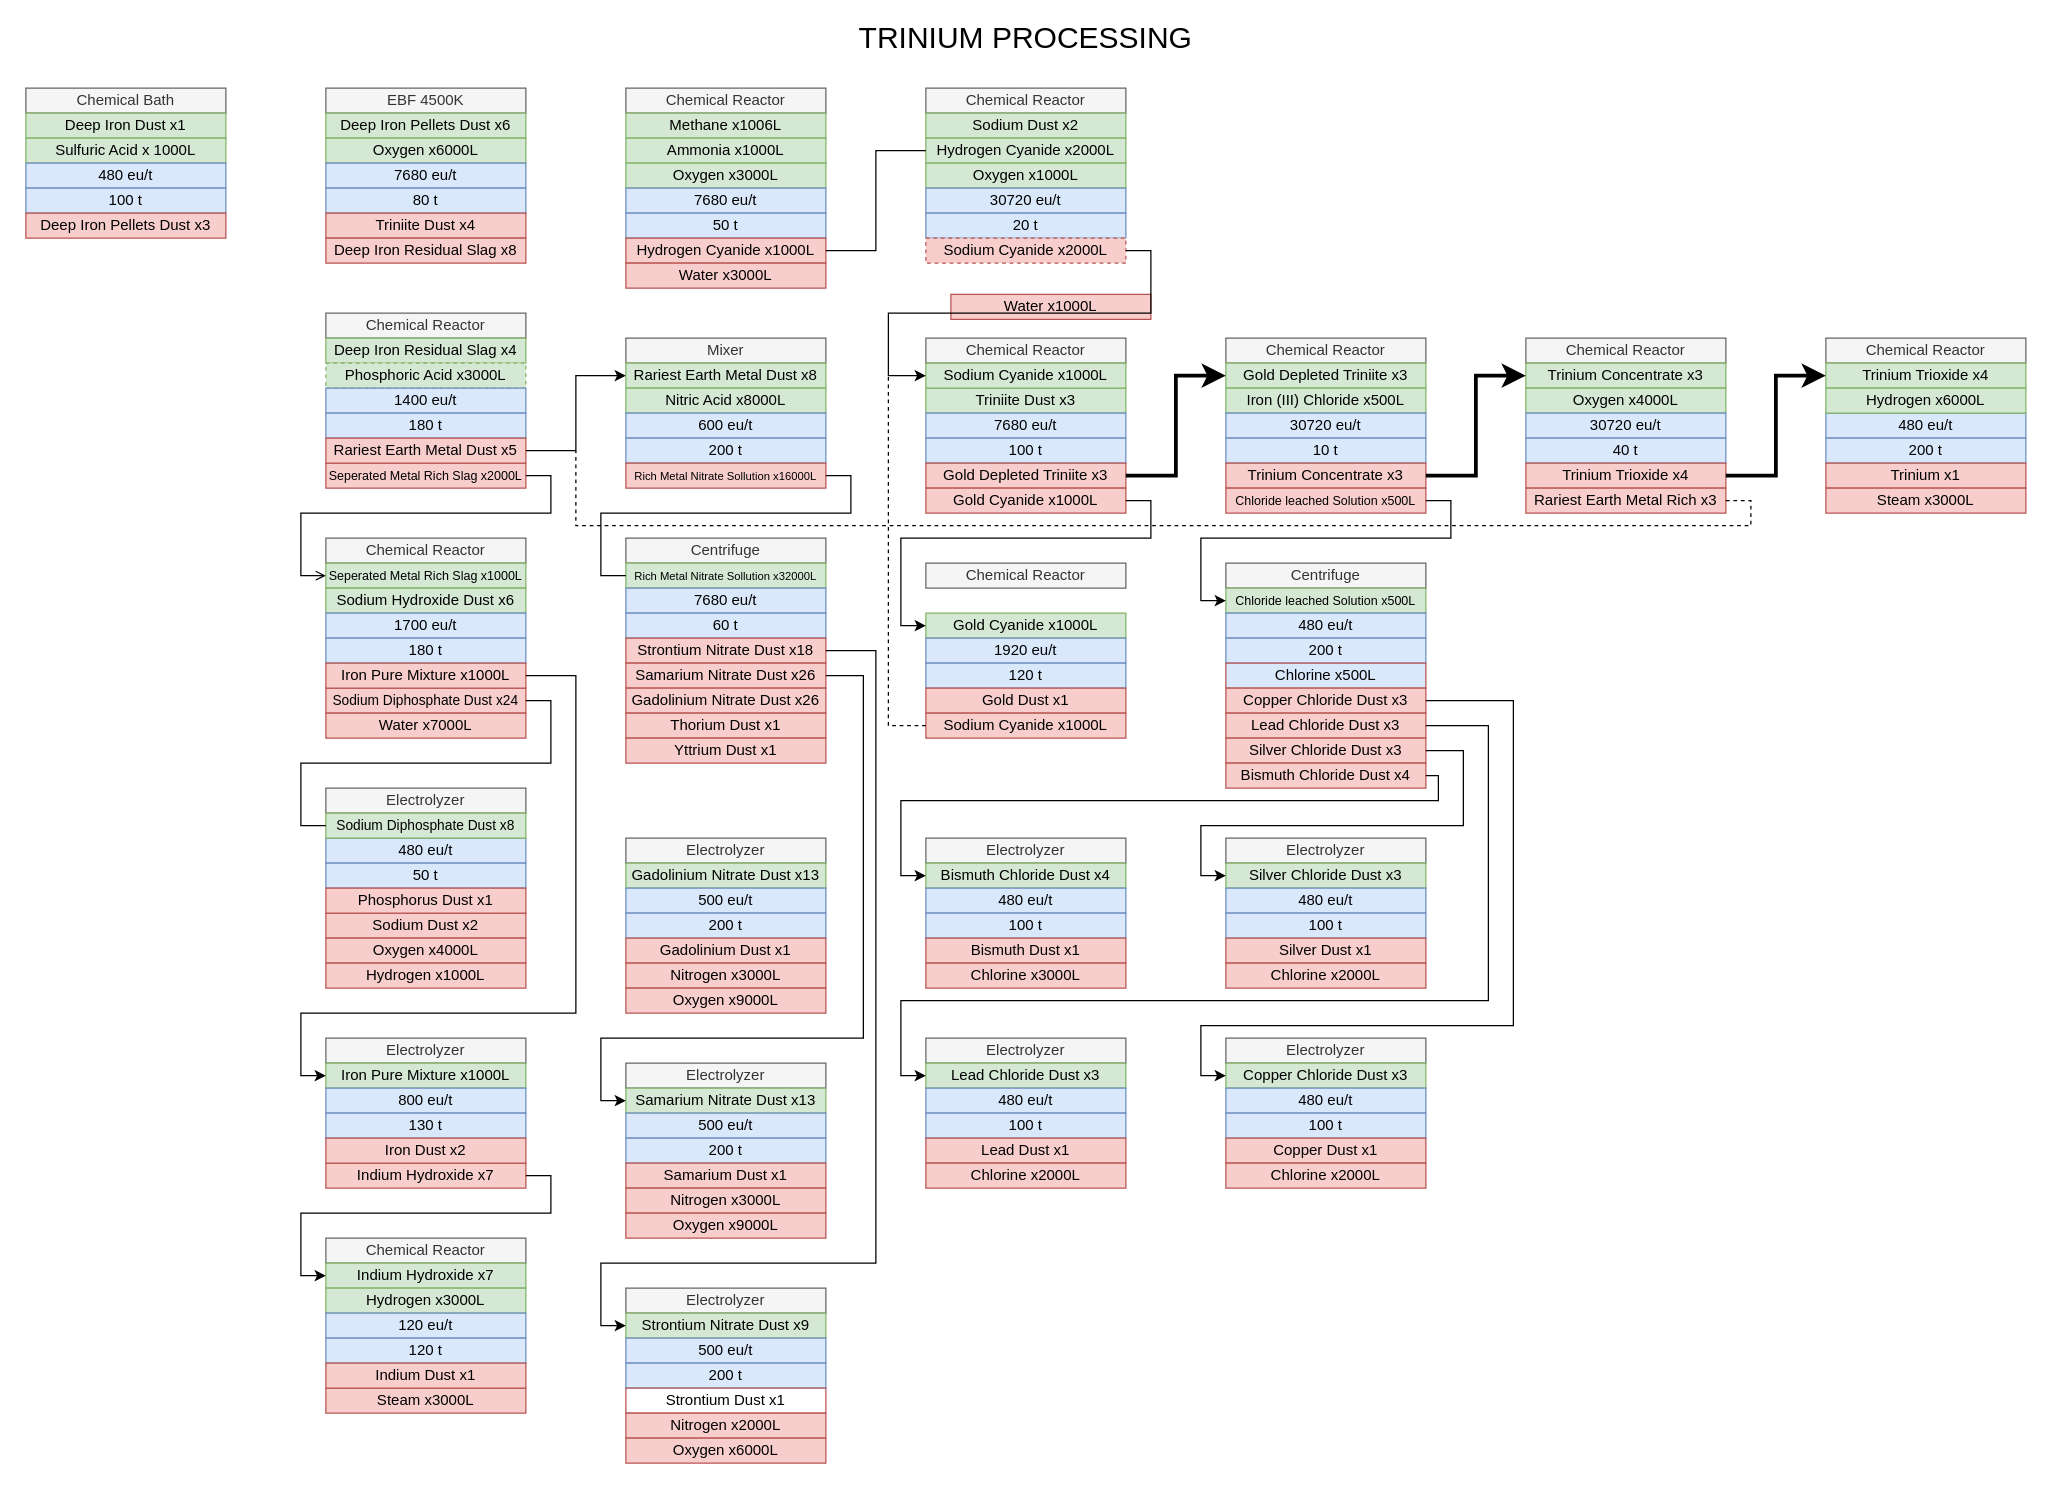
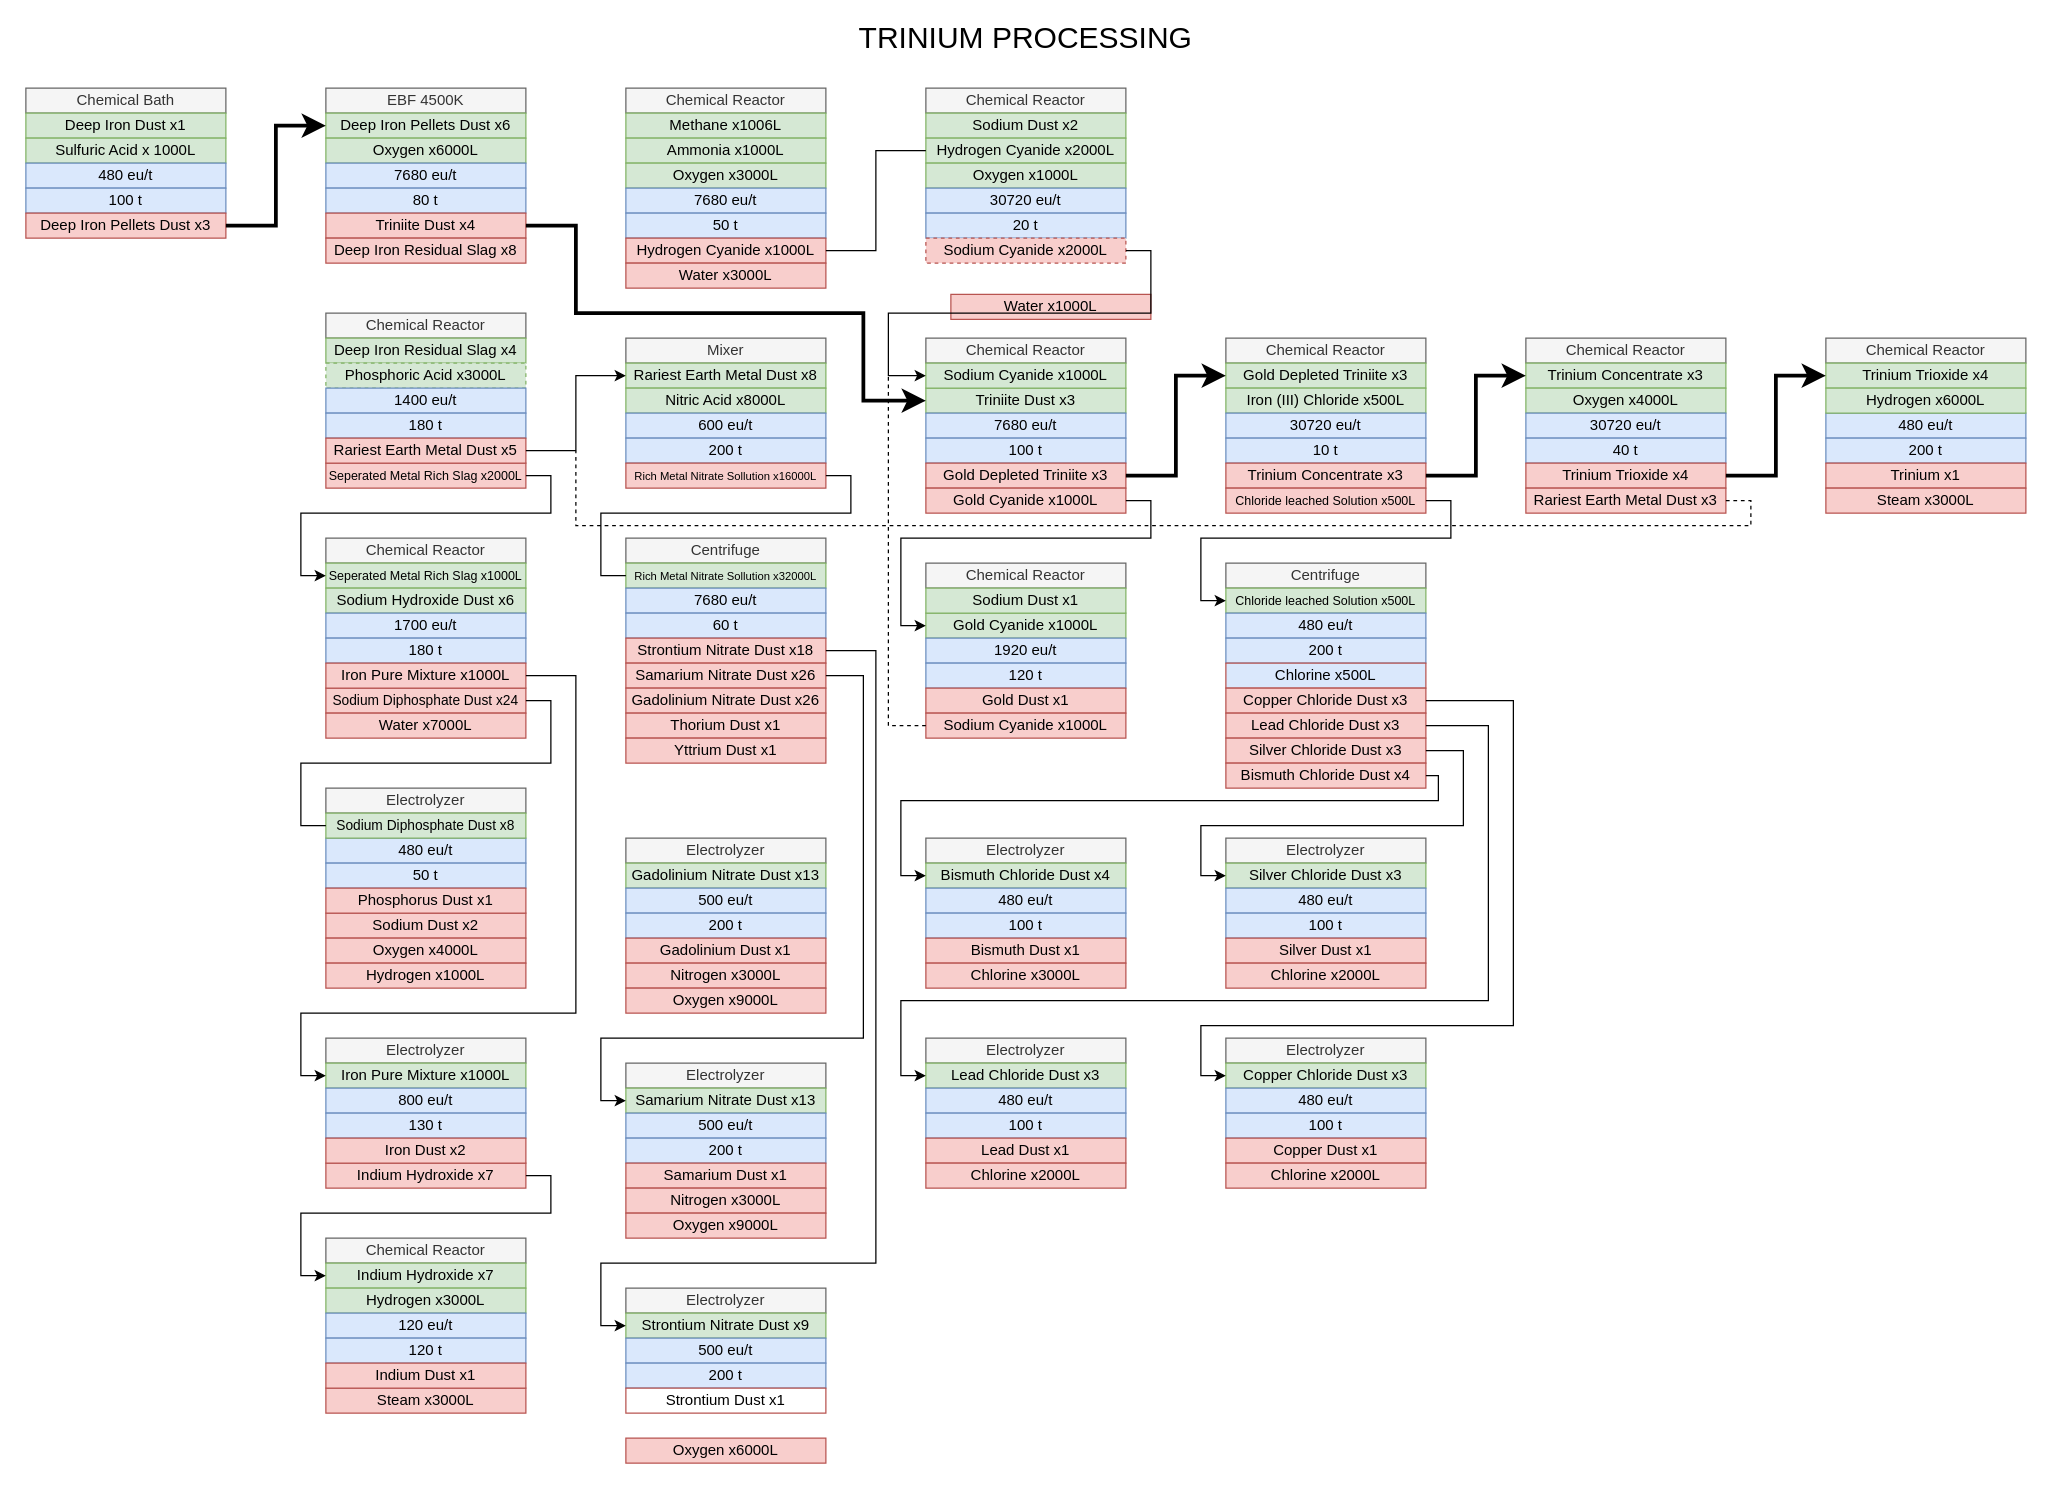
none -> (276, 185)
none -> (717, 313)
(1626, 501) -> (1626, 501)
(318, 576) -> (316, 576)
none -> (1026, 601)
(726, 1426) -> none
